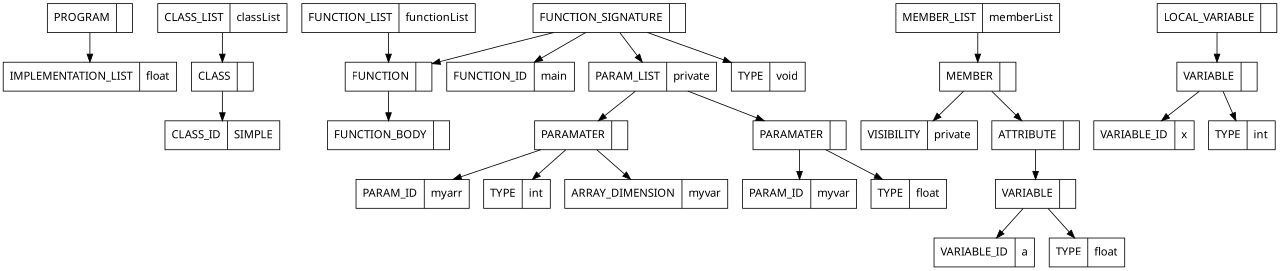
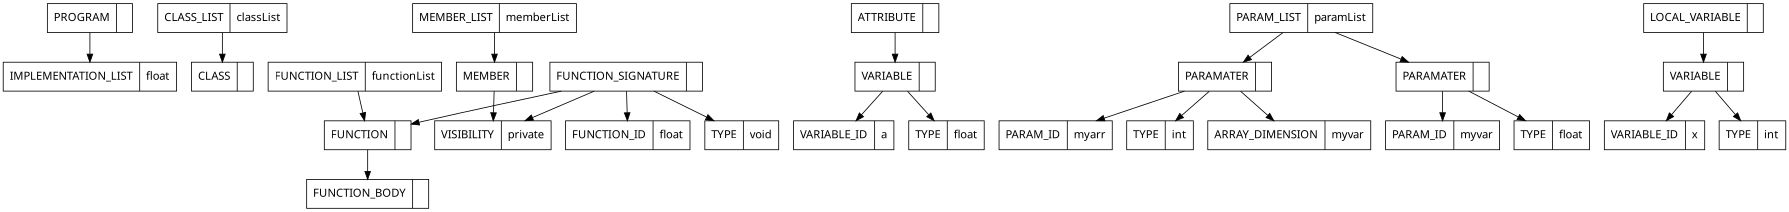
(629, 44) -> (563, 104)
(554, 76) -> (672, 135)
(692, 76) -> (1340, 18)
(1004, 103) -> none
(222, 135) -> none
